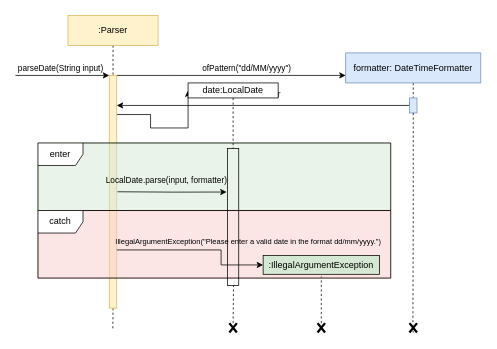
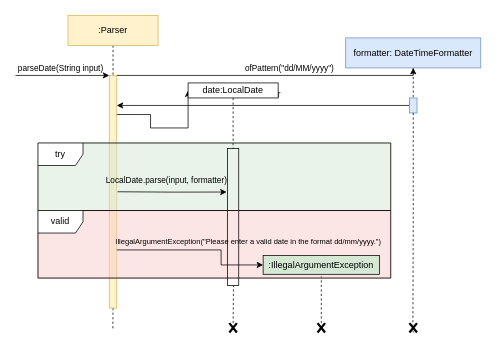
(413, 68) -> (413, 53)
(60, 154) -> (60, 154)
(60, 222) -> (60, 222)
